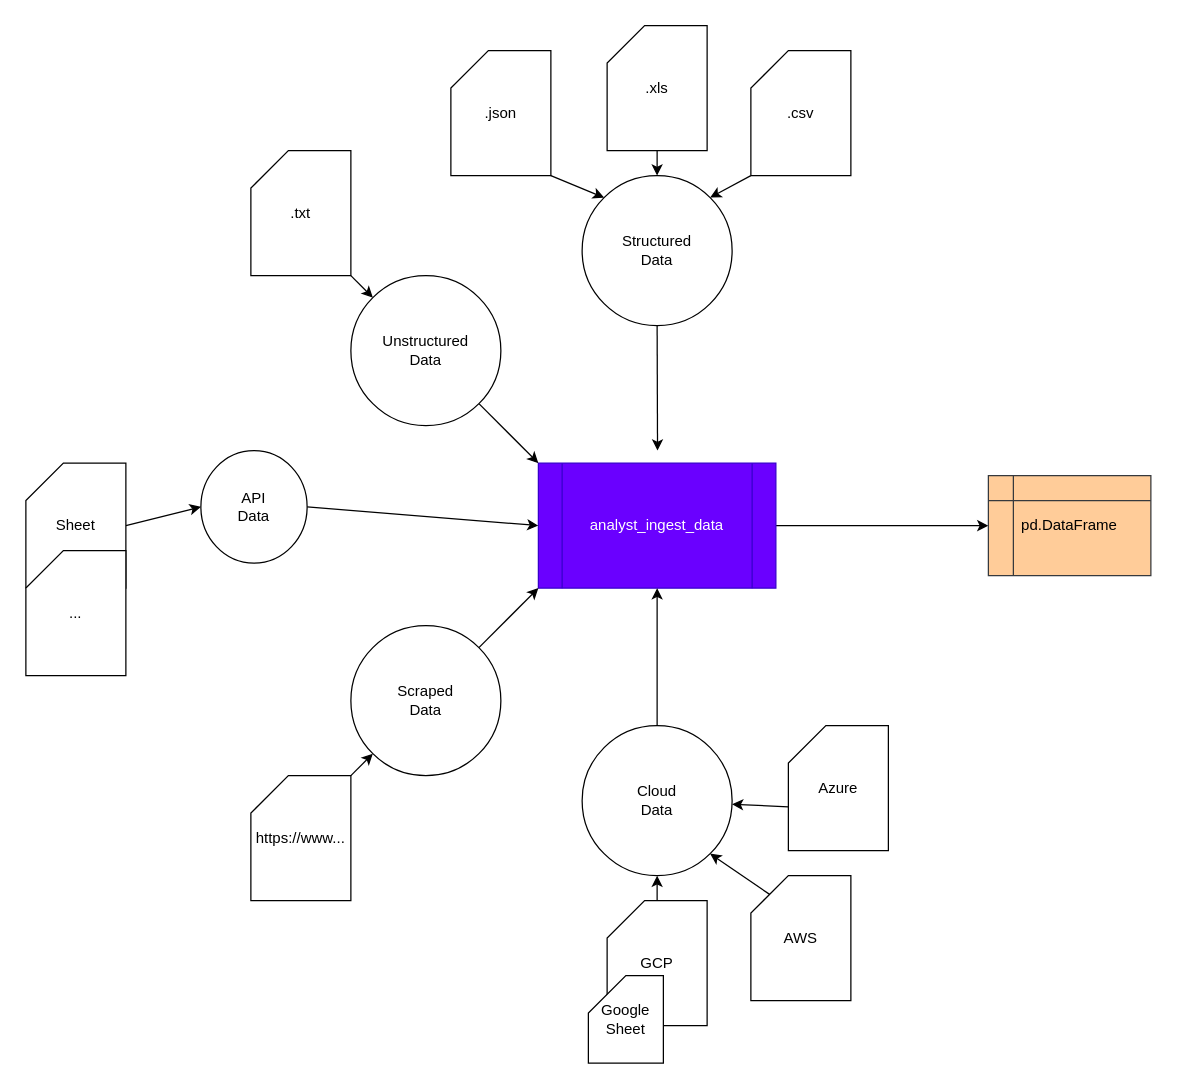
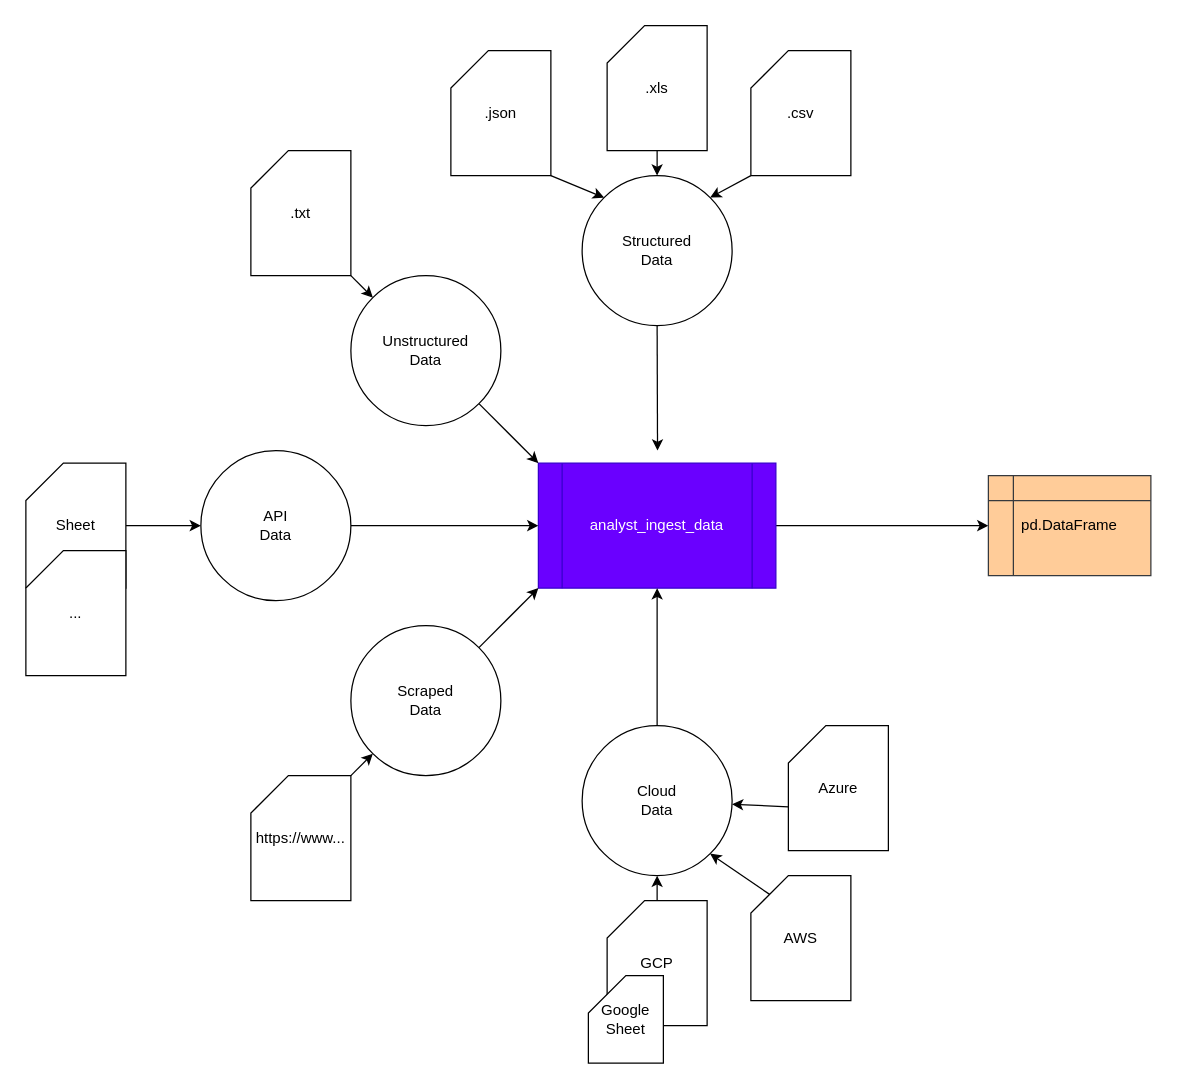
(254, 507) -> (276, 526)
